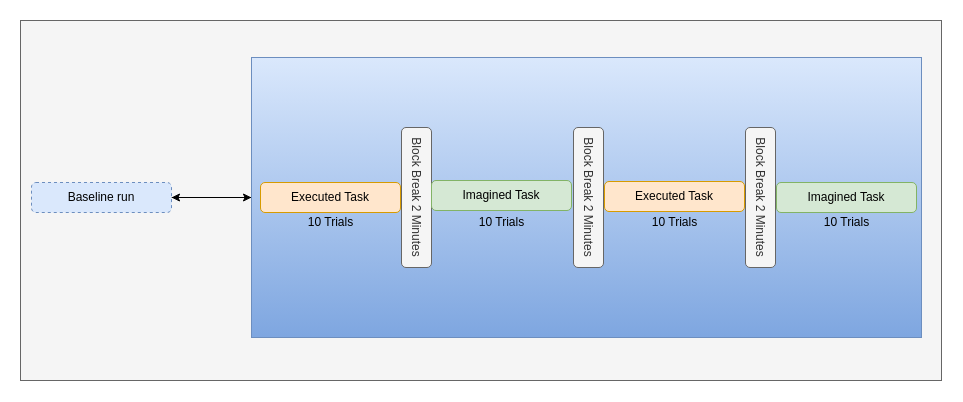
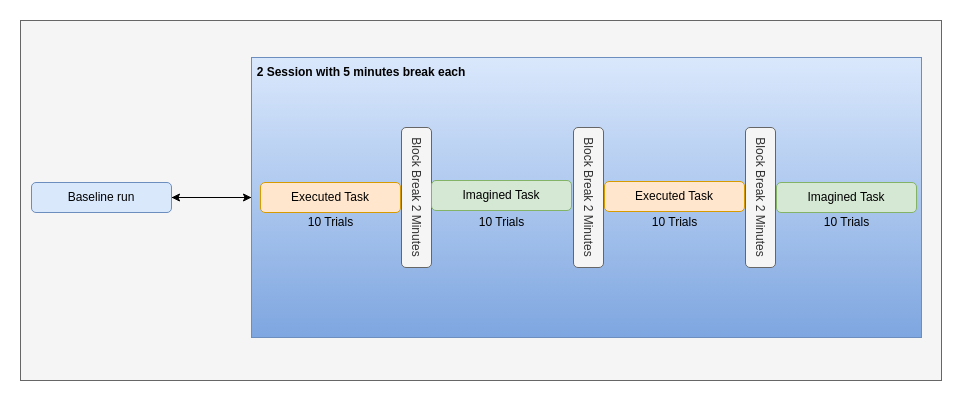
none -> (362, 73)
(102, 198) -> (102, 198)
